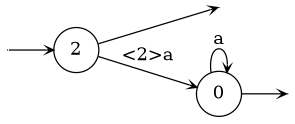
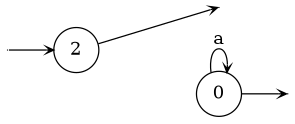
(144, 71) -> none
